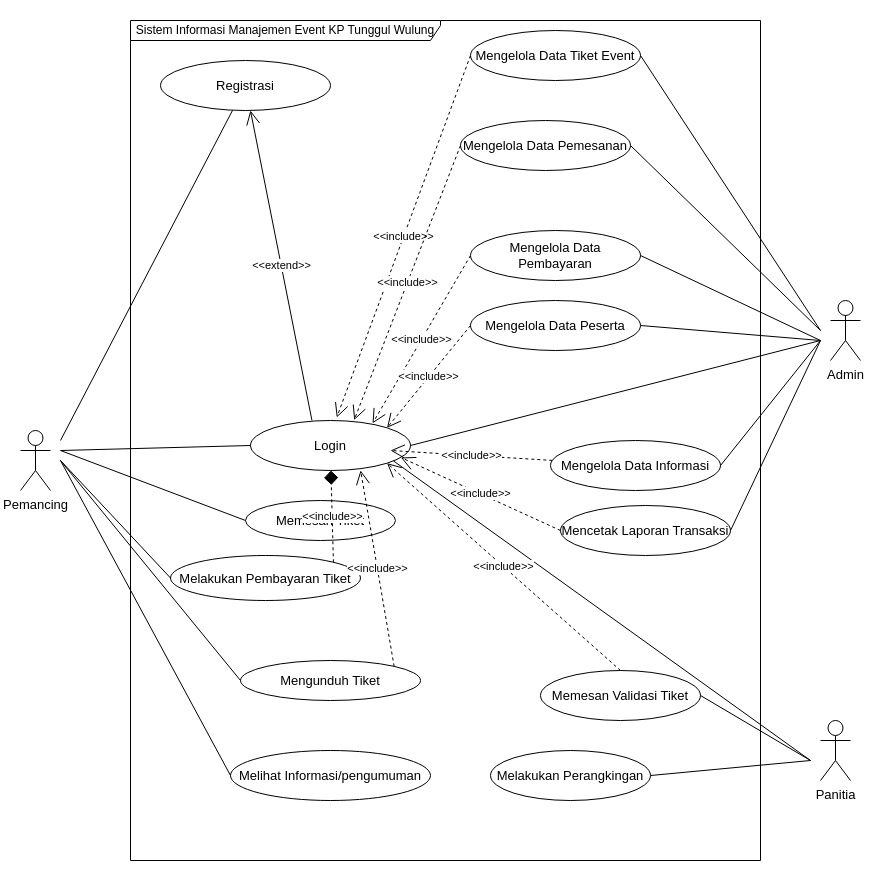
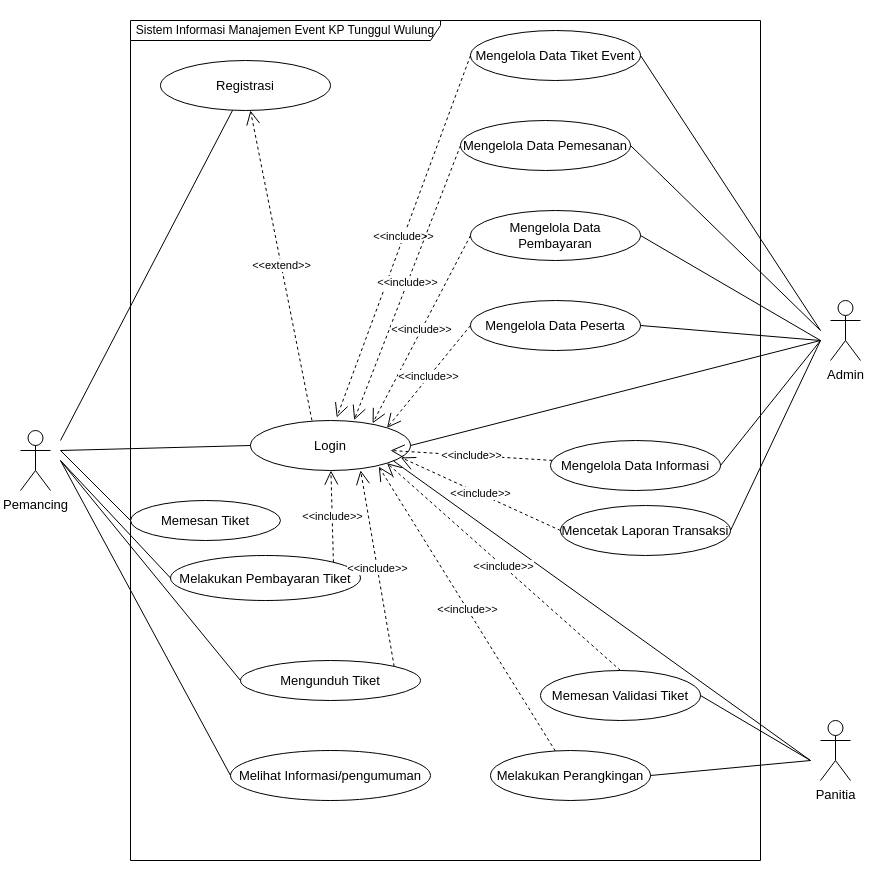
(556, 256) -> (556, 236)
(297, 345) -> (297, 345)
(331, 485) -> (331, 479)
(321, 521) -> (206, 521)
none -> (468, 610)
